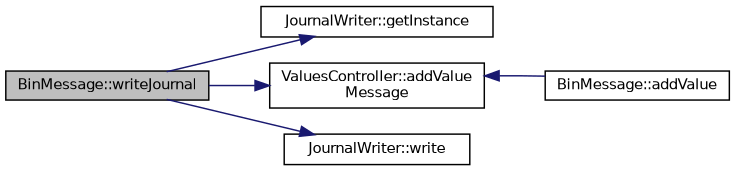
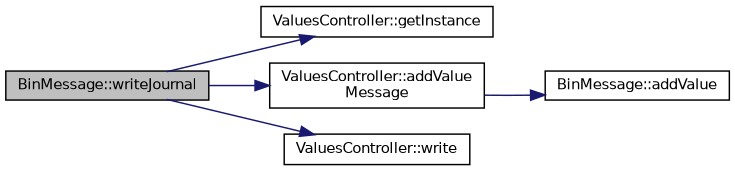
(377, 22) -> (377, 22)
(522, 76) -> (507, 95)
(377, 149) -> (377, 149)
